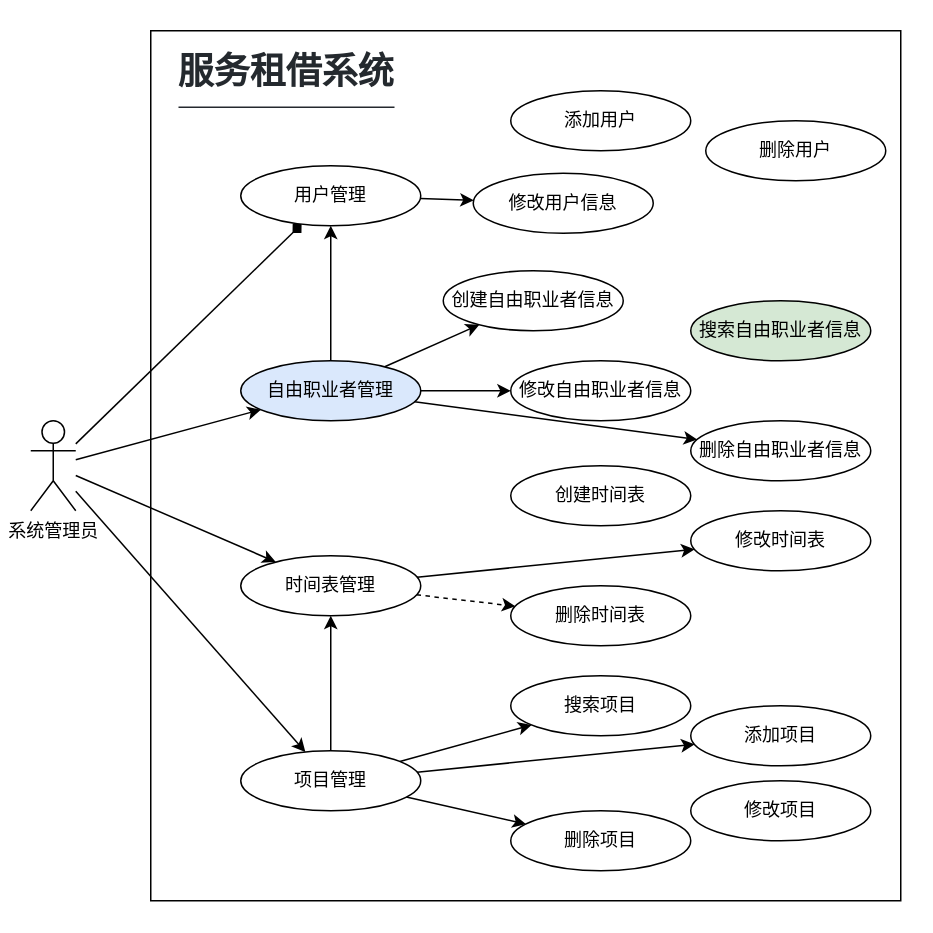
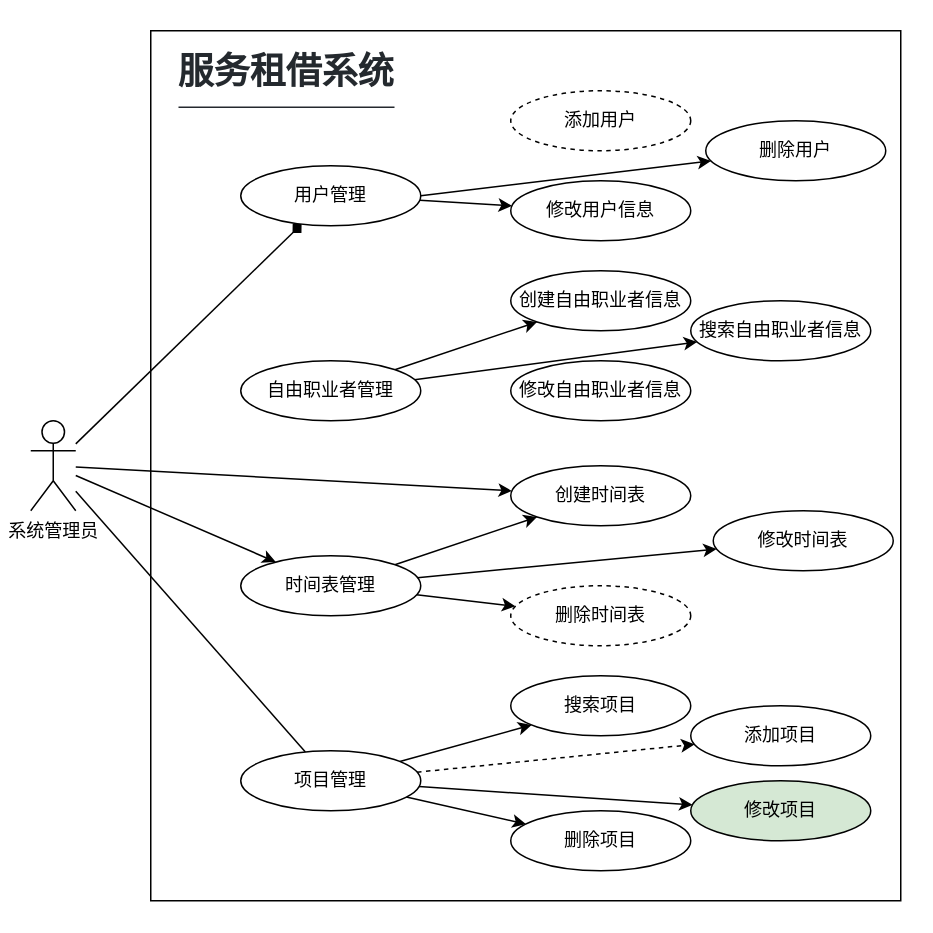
(601, 121) -> (601, 121)
none -> (561, 179)
(563, 203) -> (601, 211)
(331, 299) -> (551, 362)
(533, 301) -> (601, 301)
(781, 331) -> (781, 331)
(331, 391) -> (331, 391)
(461, 391) -> none
(551, 420) -> none
(164, 436) -> (289, 479)
(781, 451) -> none
(781, 541) -> (803, 541)
none -> (461, 542)
(462, 600) -> (462, 600)
(601, 616) -> (601, 616)
(331, 689) -> (551, 795)
(298, 743) -> (301, 747)
(552, 759) -> (552, 759)
(781, 811) -> (781, 811)
